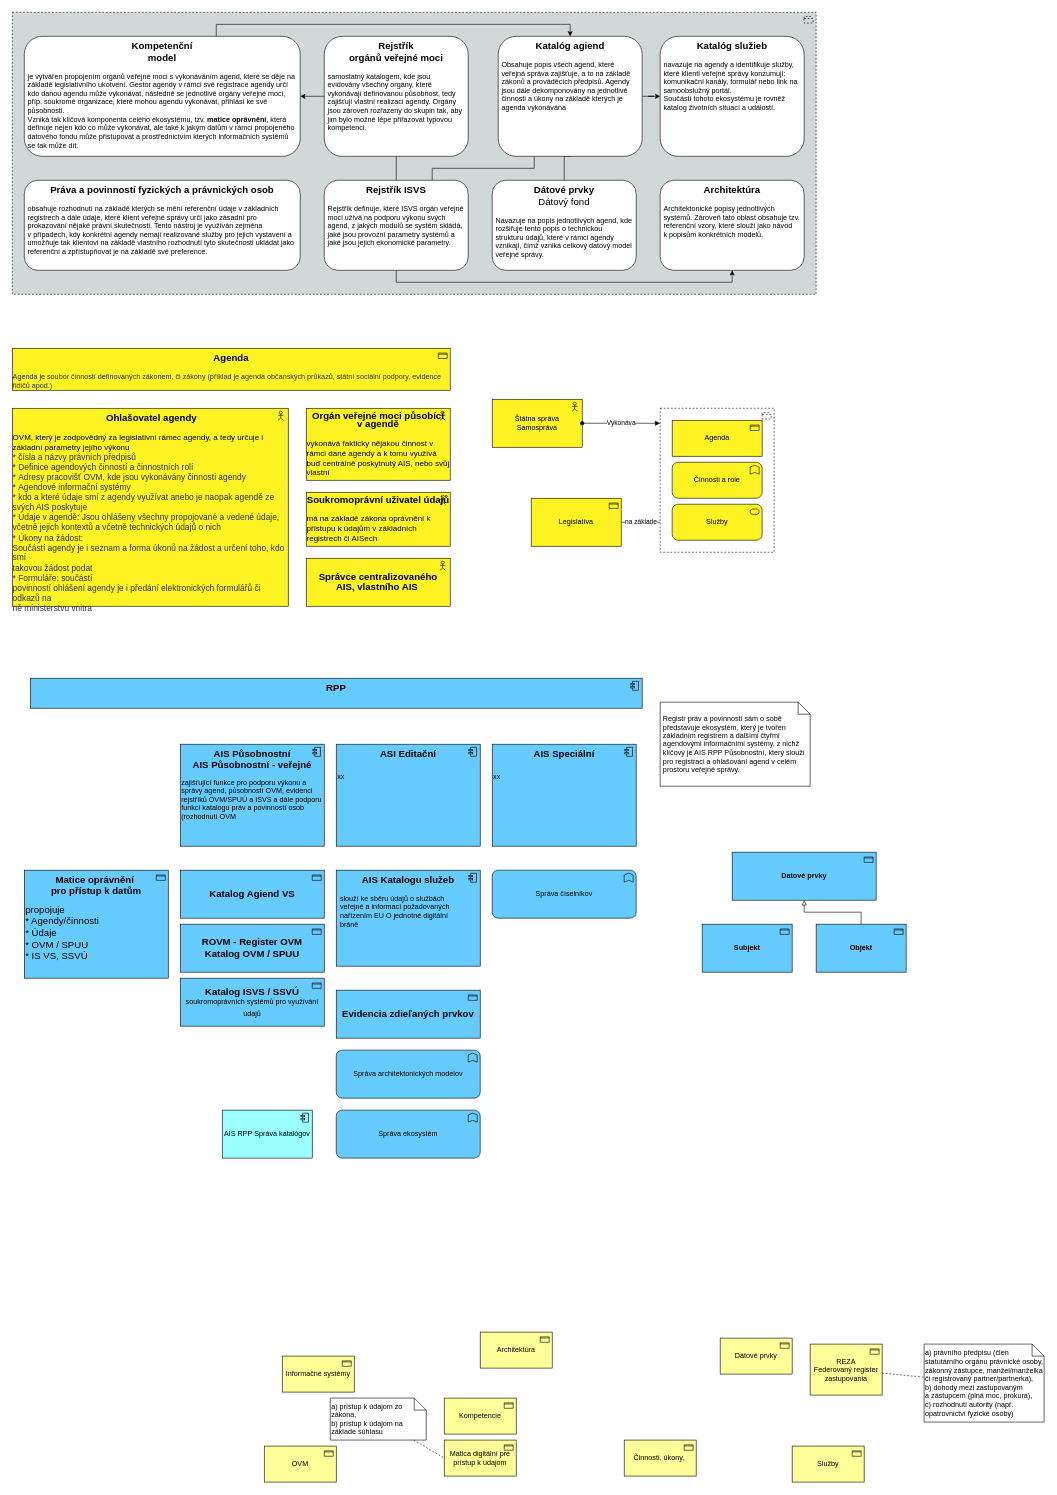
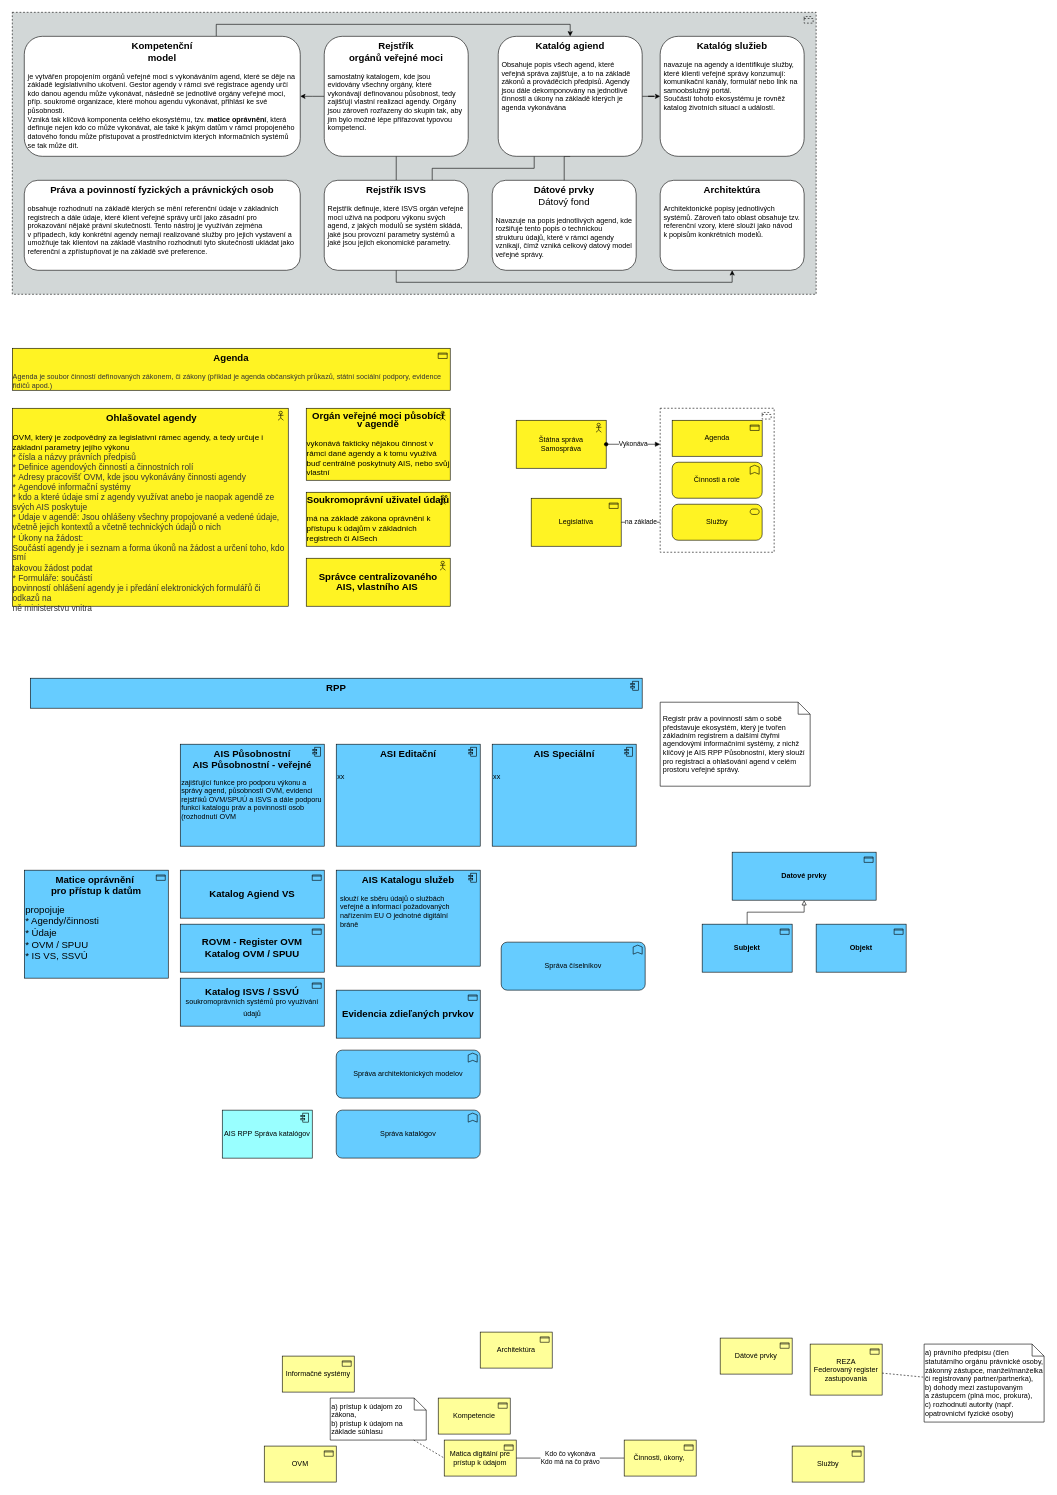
(537, 423) -> (561, 444)
(564, 894) -> (573, 966)
none -> (768, 912)
(840, 912) -> none
(408, 1134) -> (408, 1134)
(480, 1416) -> (474, 1416)
none -> (570, 1458)
